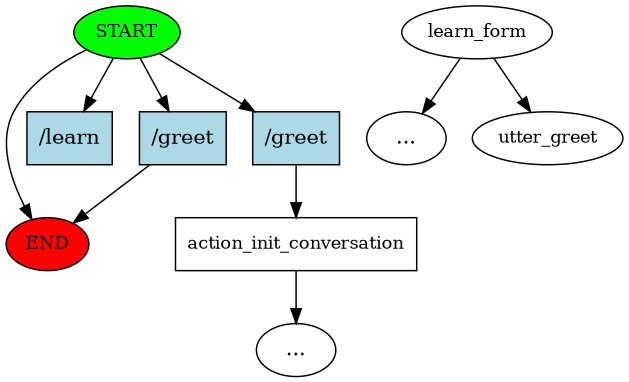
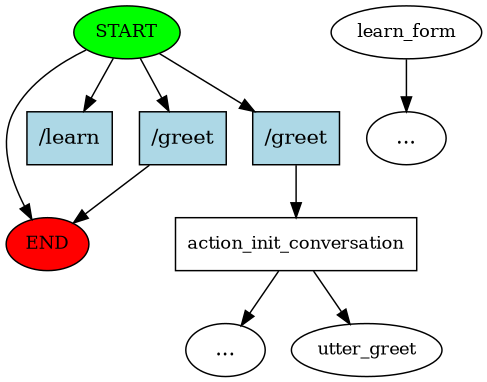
(508, 79) -> (328, 291)
